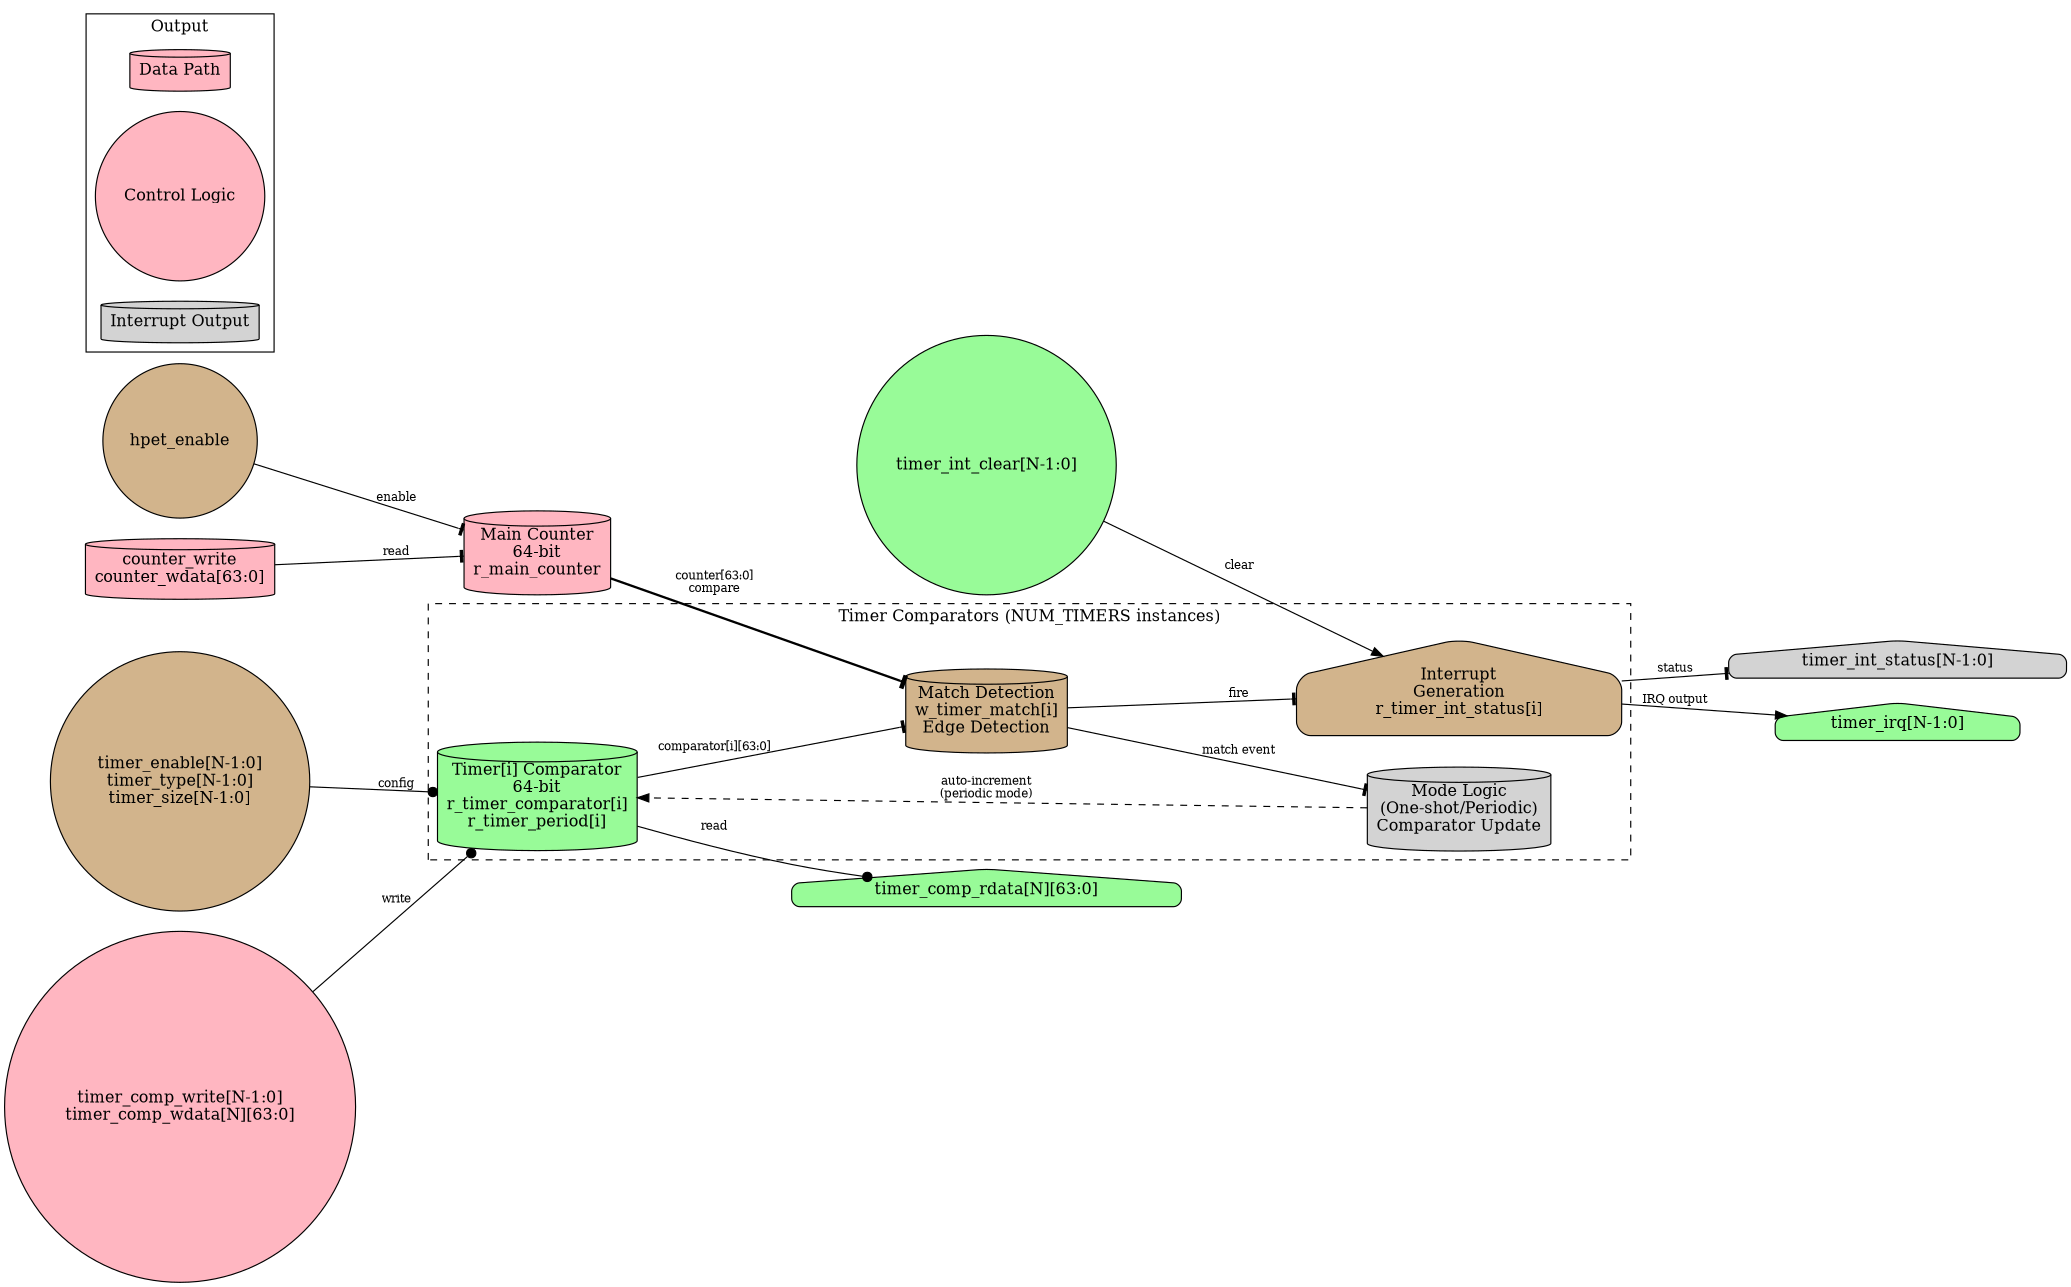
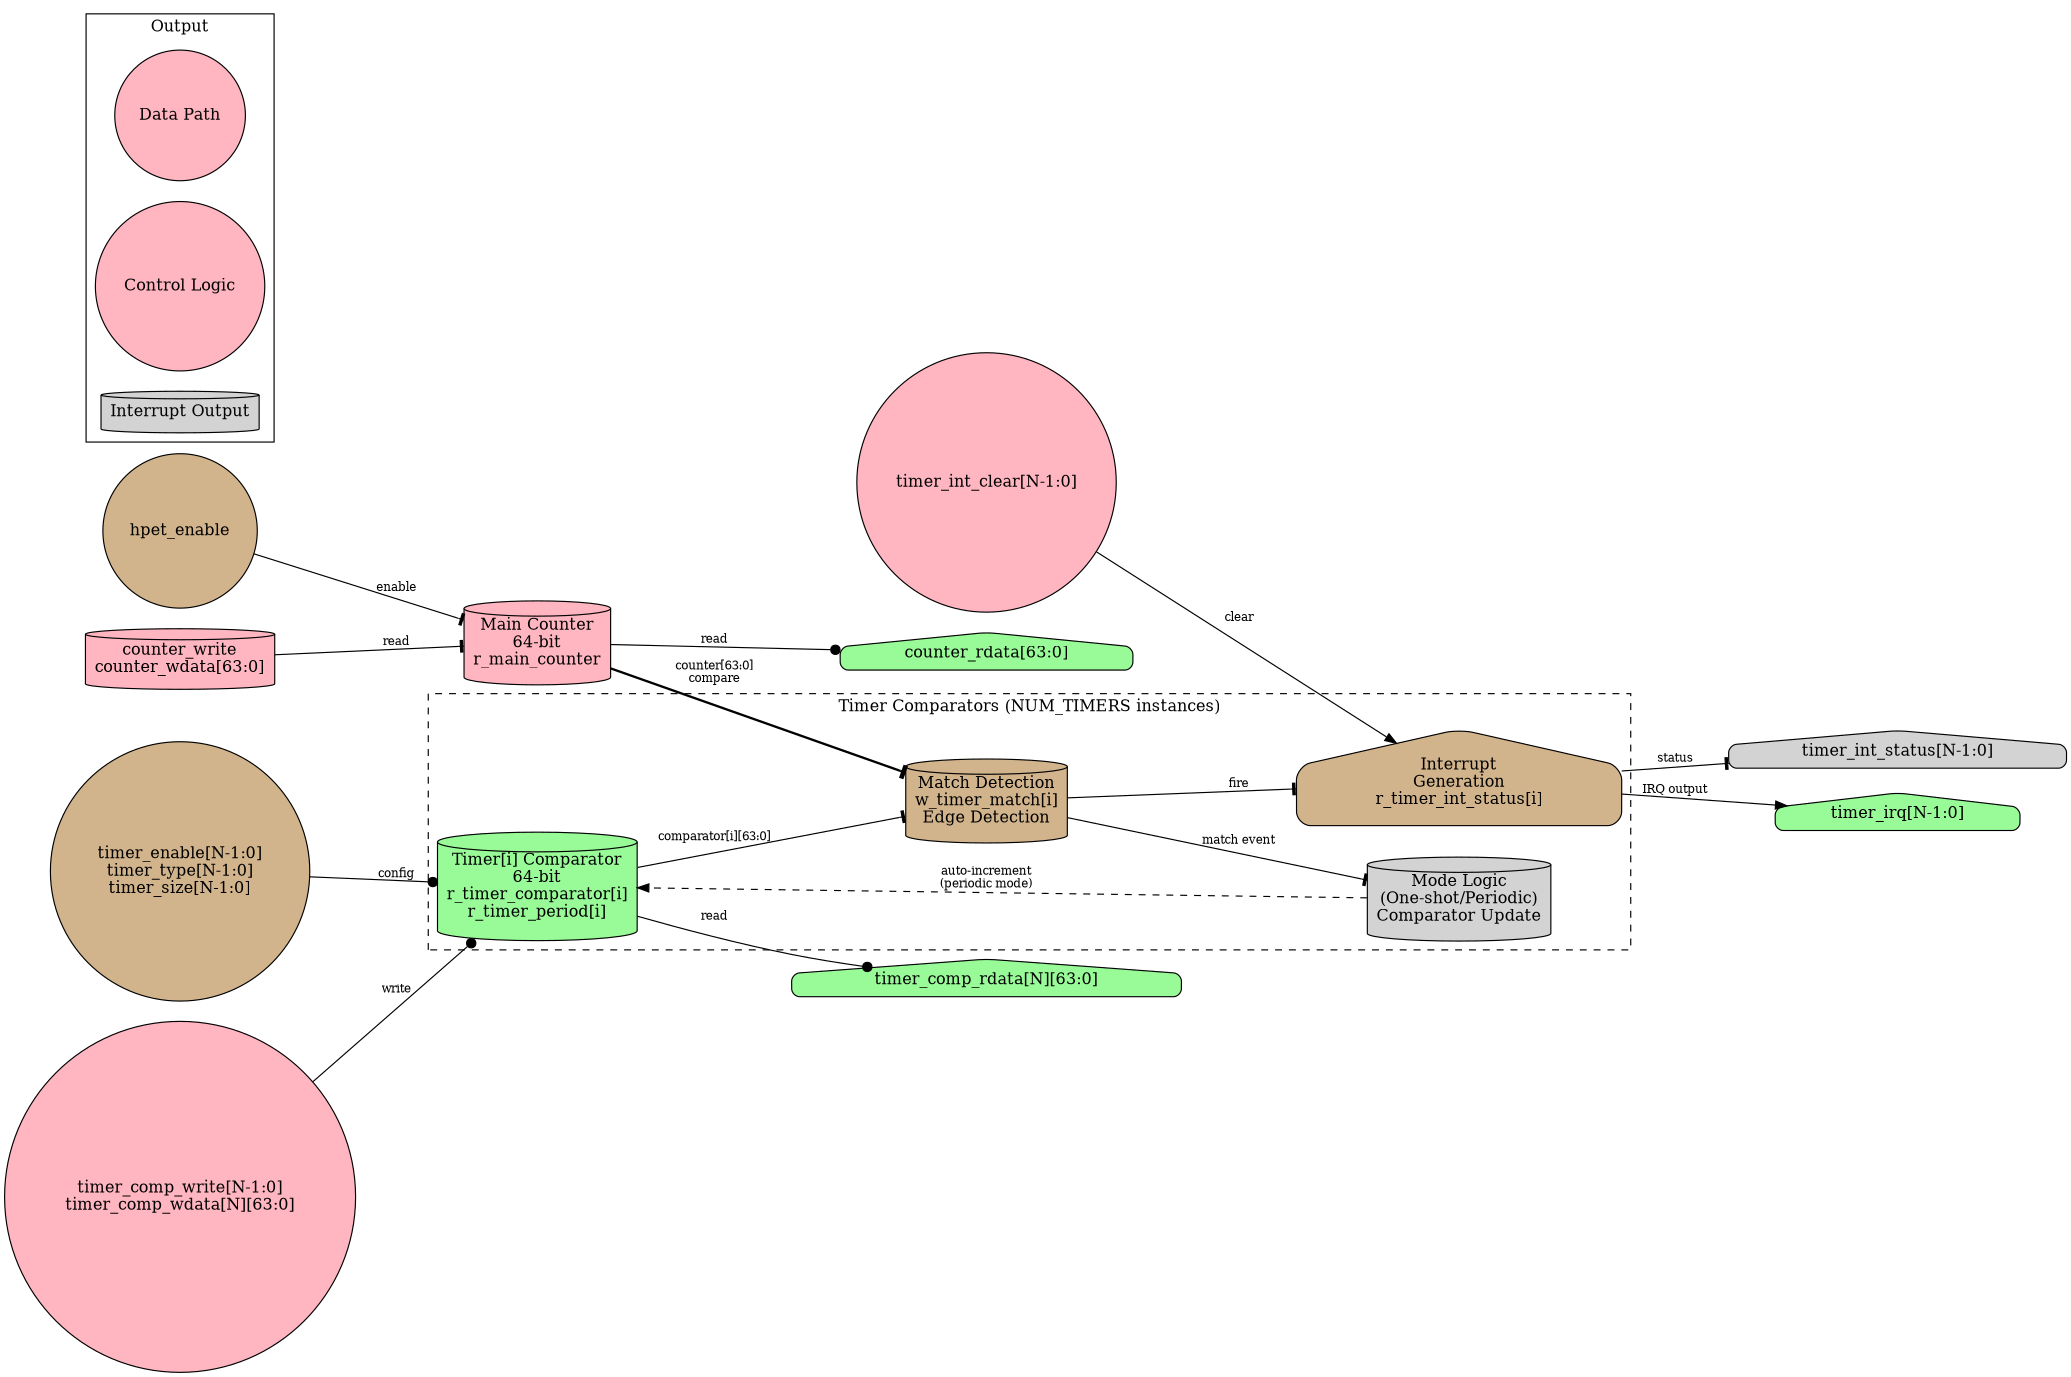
(180, 70) -> (180, 115)
(987, 465) -> (987, 482)
none -> (987, 653)
